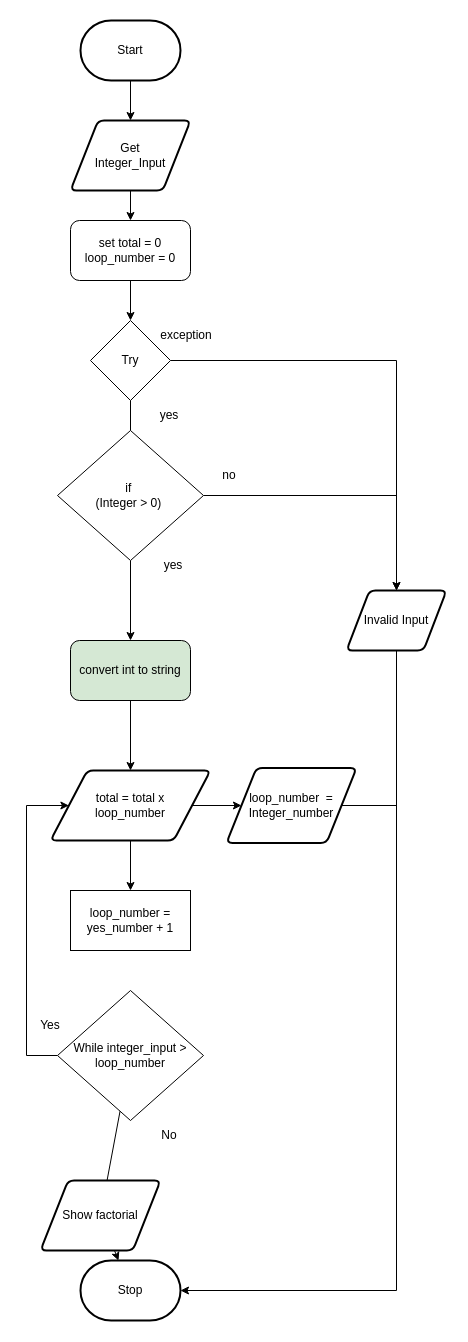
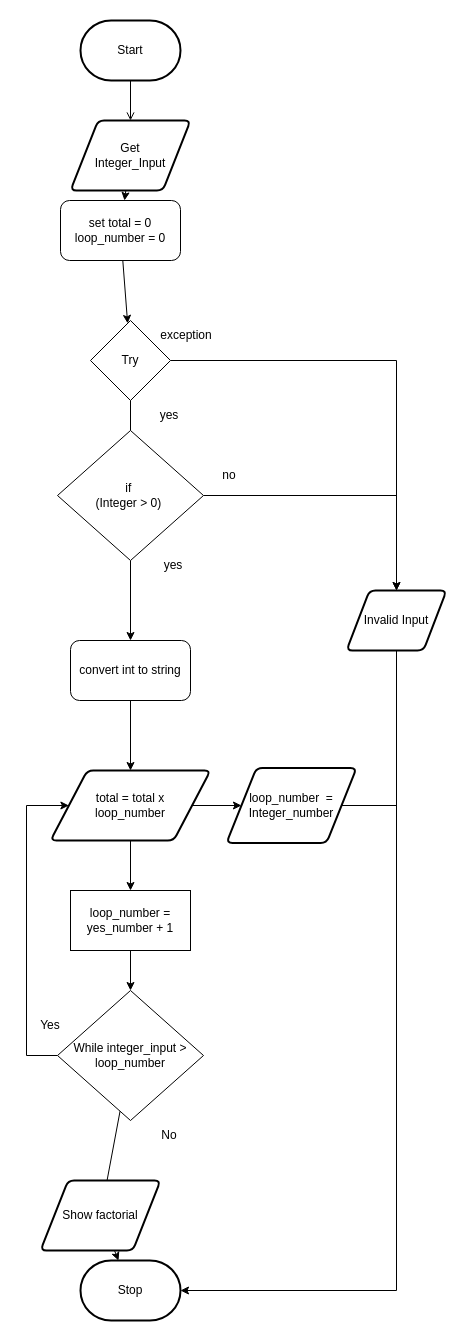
(131, 112) -> (131, 114)
(131, 251) -> (121, 231)
(131, 671) -> (131, 671)
none -> (131, 967)
